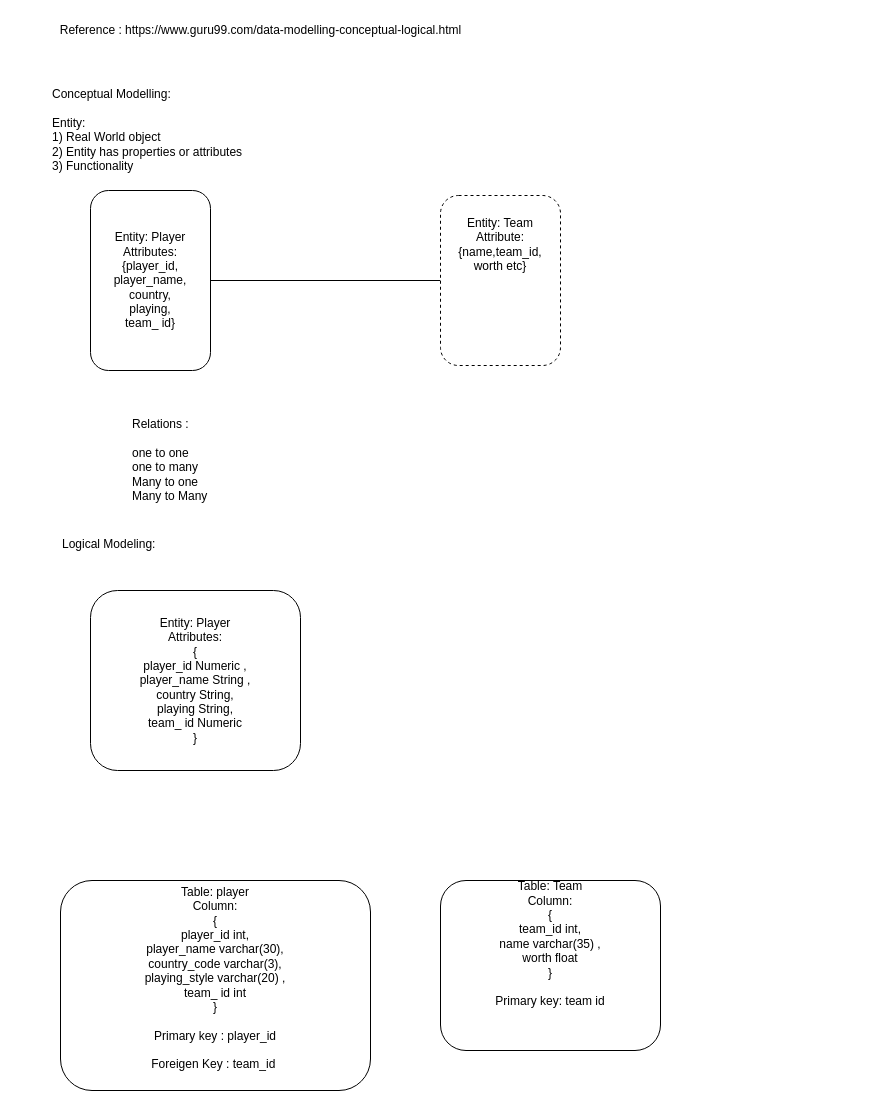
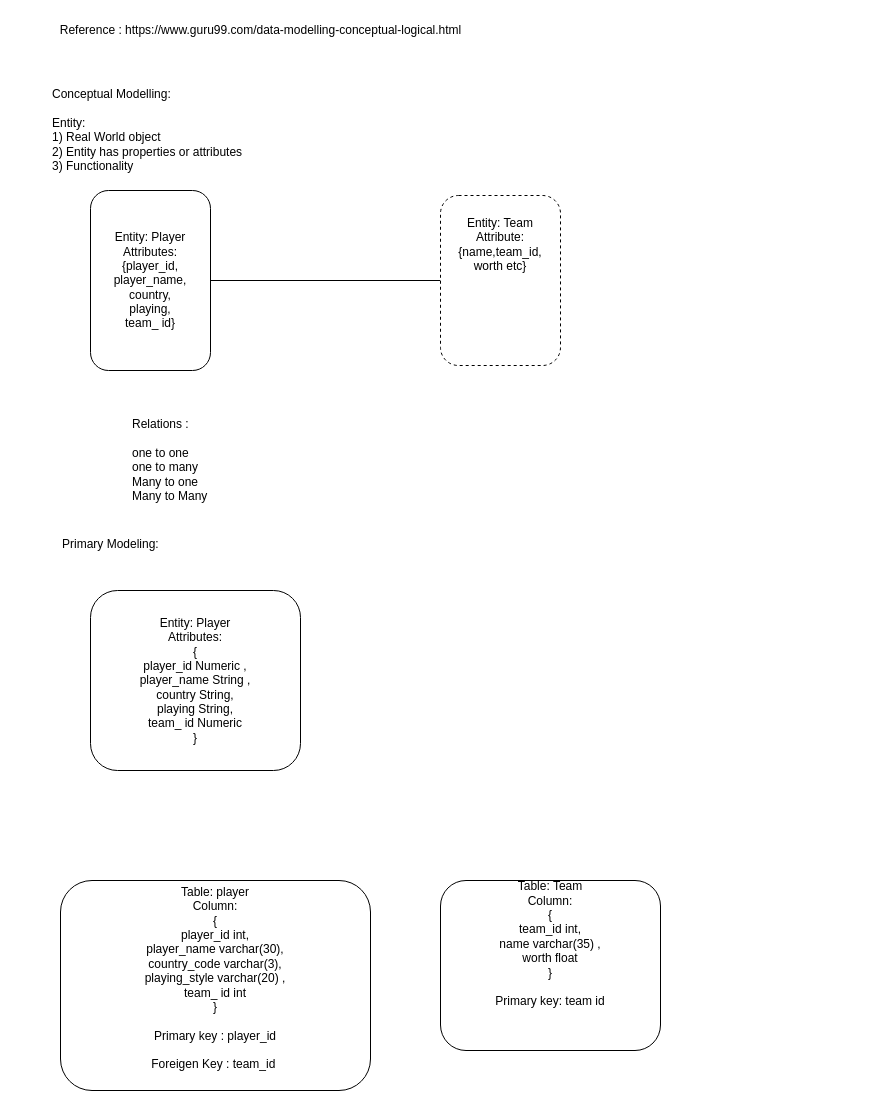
(110, 545) -> (112, 545)
